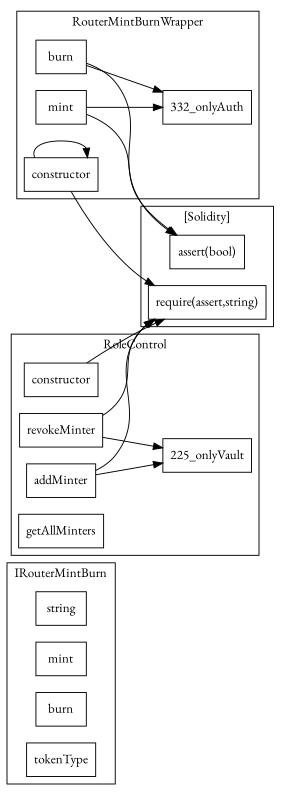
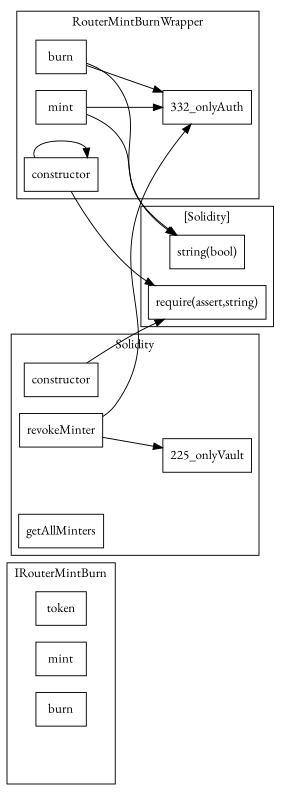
(207, 252) -> (207, 252)
(135, 345) -> (135, 345)
(121, 397) -> (132, 280)
(61, 481) -> none
(61, 609) -> (61, 609)
(61, 760) -> none
